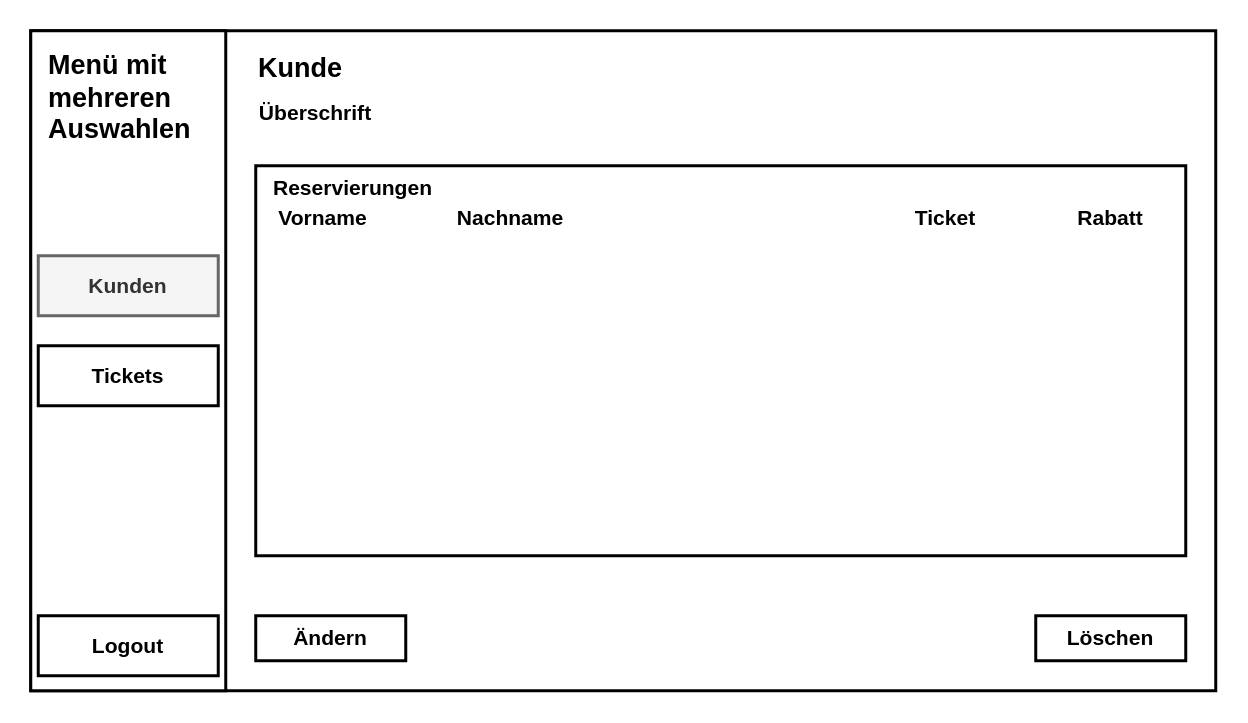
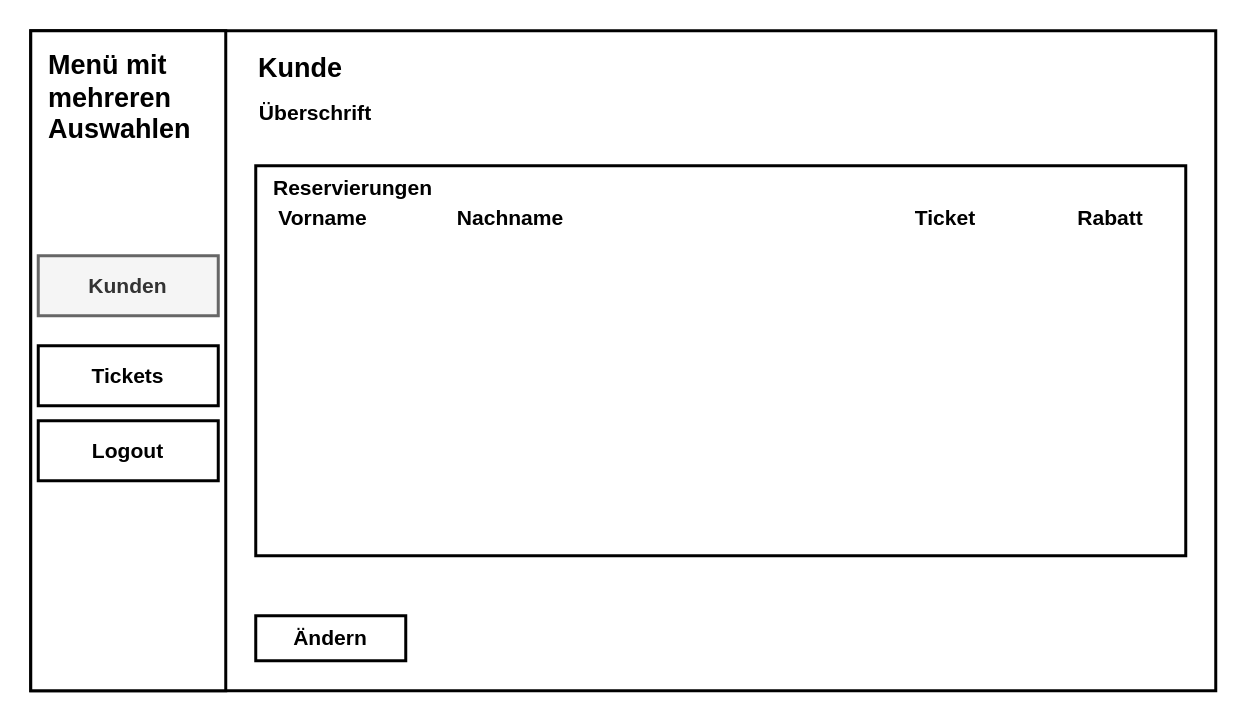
(1111, 638) -> none
(128, 646) -> (128, 451)
